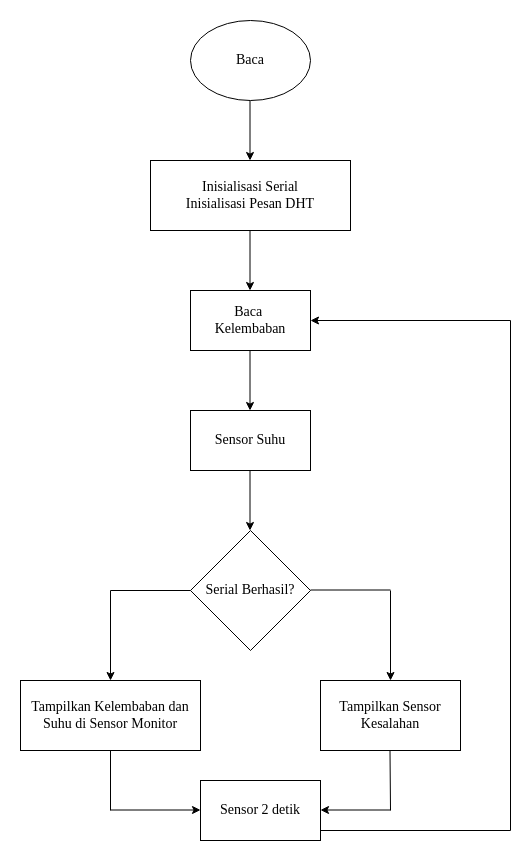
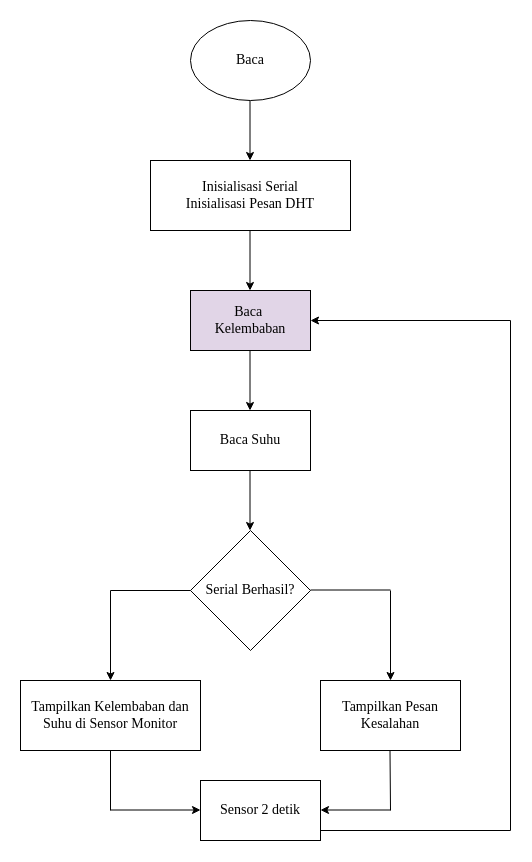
(251, 321) -> (251, 321)
(251, 441) -> (251, 441)
(391, 716) -> (391, 716)
